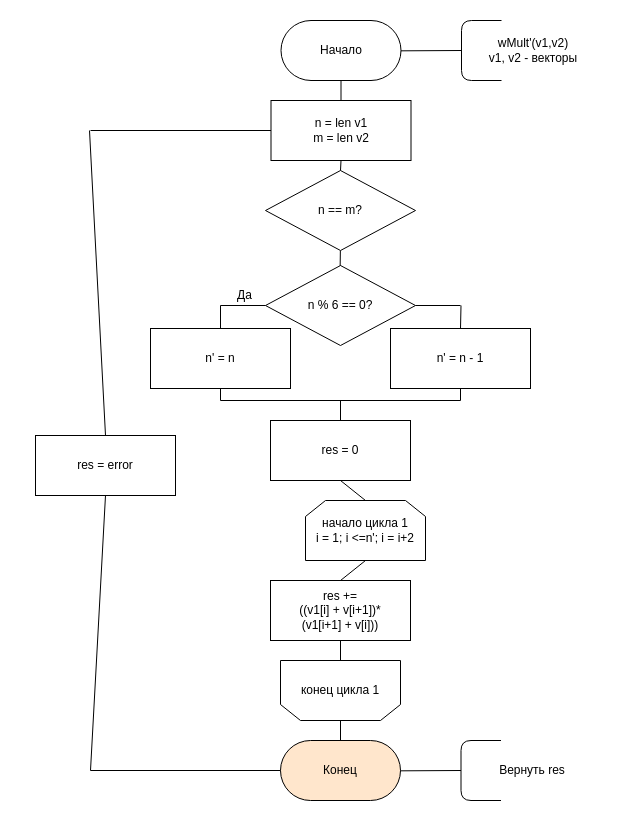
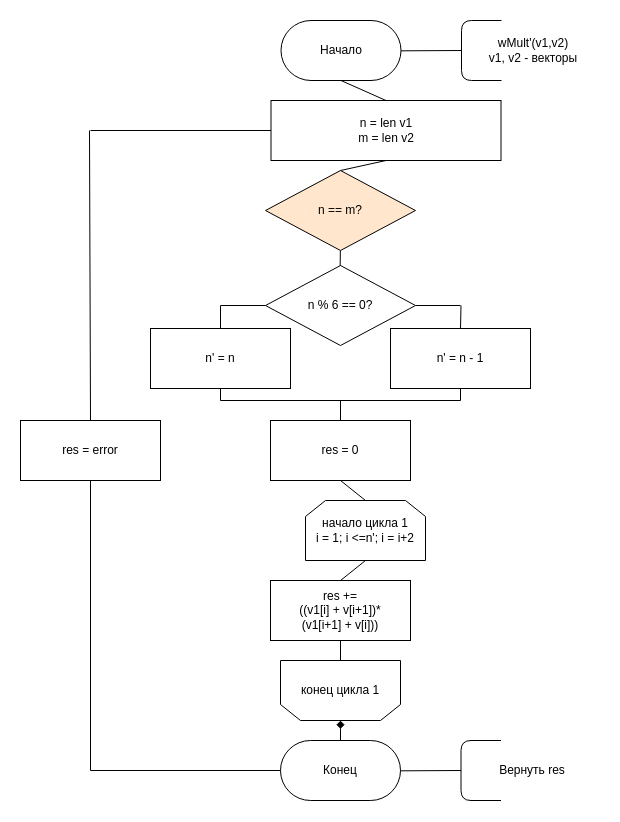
(341, 131) -> (386, 131)
(341, 211) -> (341, 211)
(251, 301) -> none
(106, 466) -> (91, 451)
(341, 725) -> (341, 729)
(341, 771) -> (341, 771)
